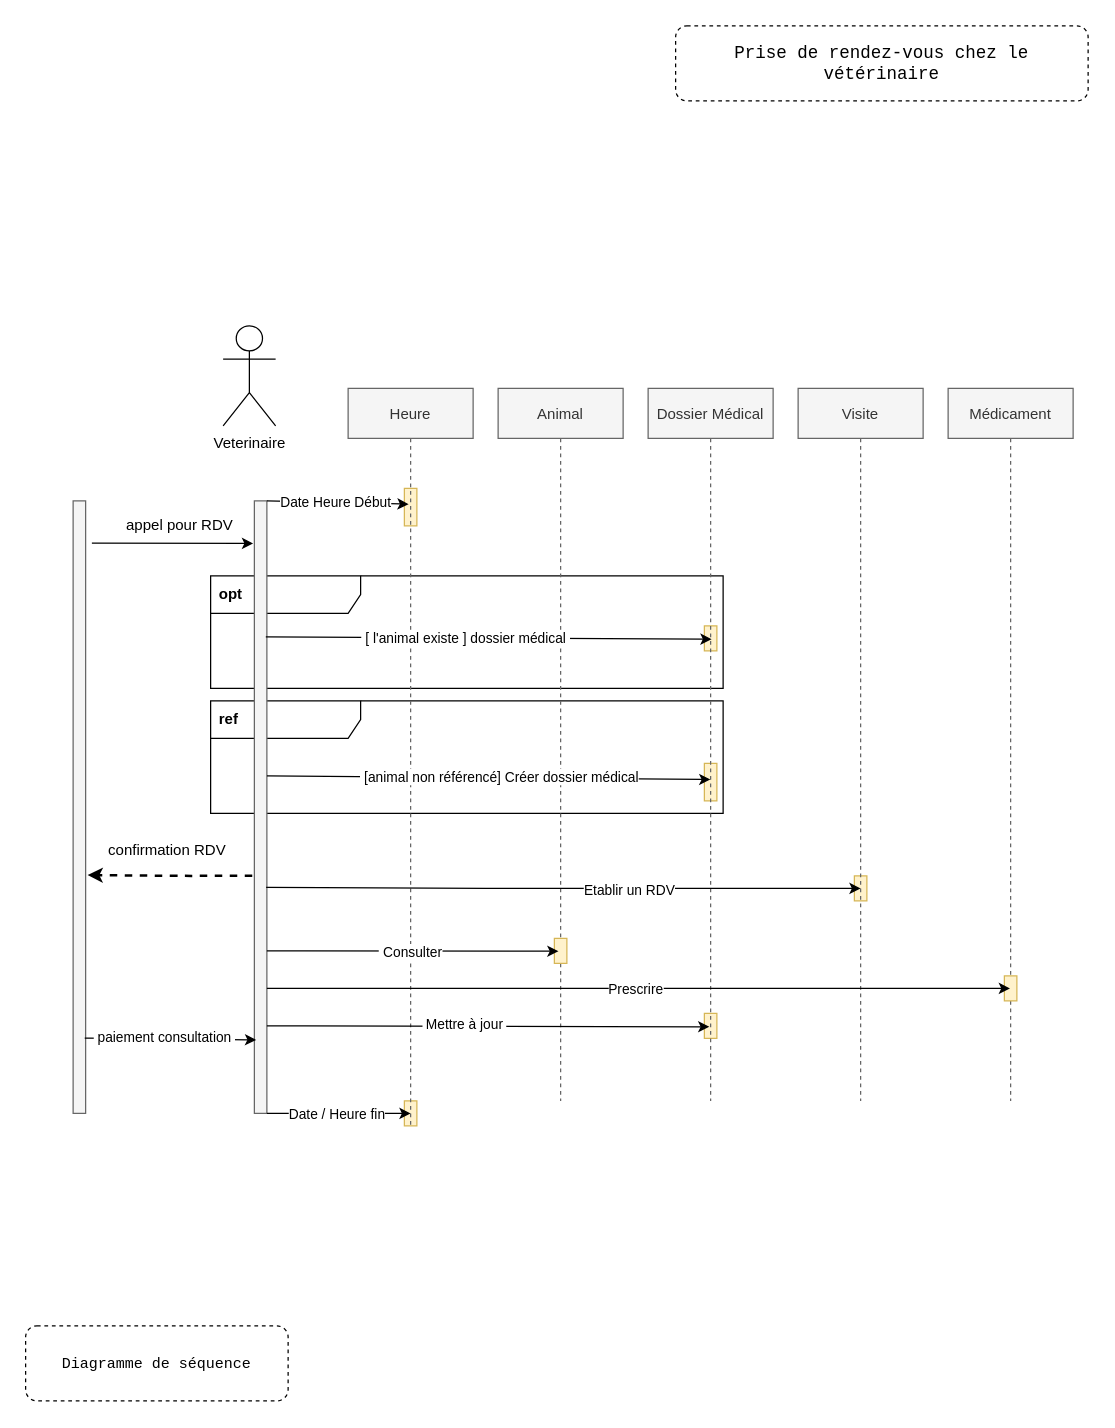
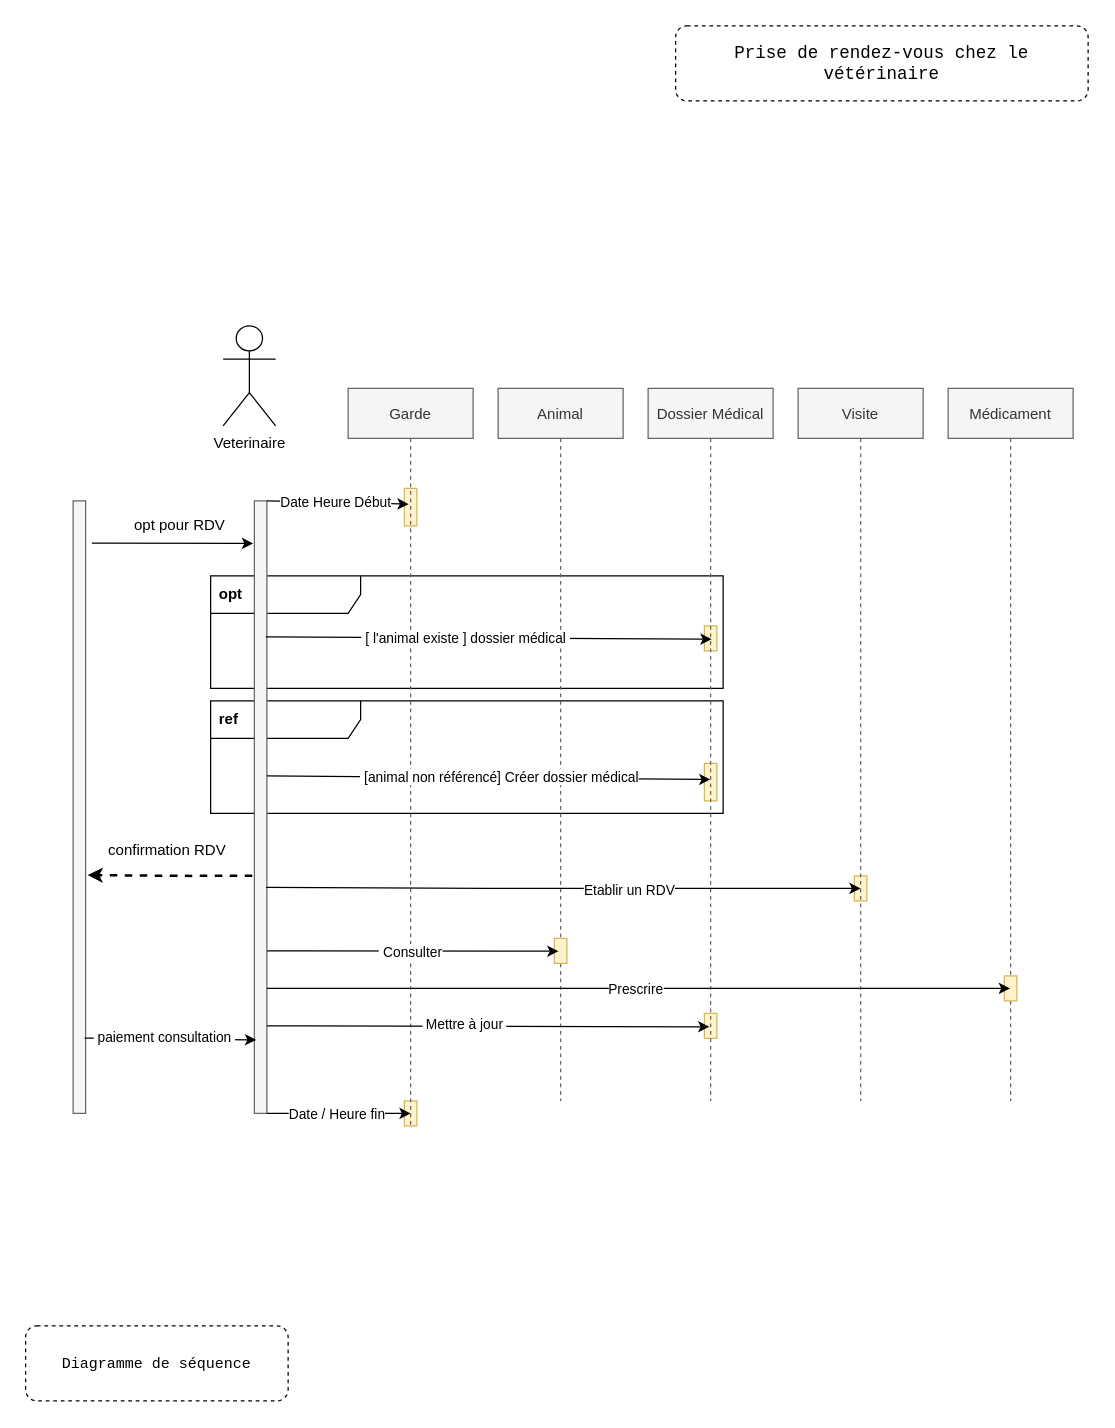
(410, 414) -> (410, 414)
(180, 526) -> (180, 526)
